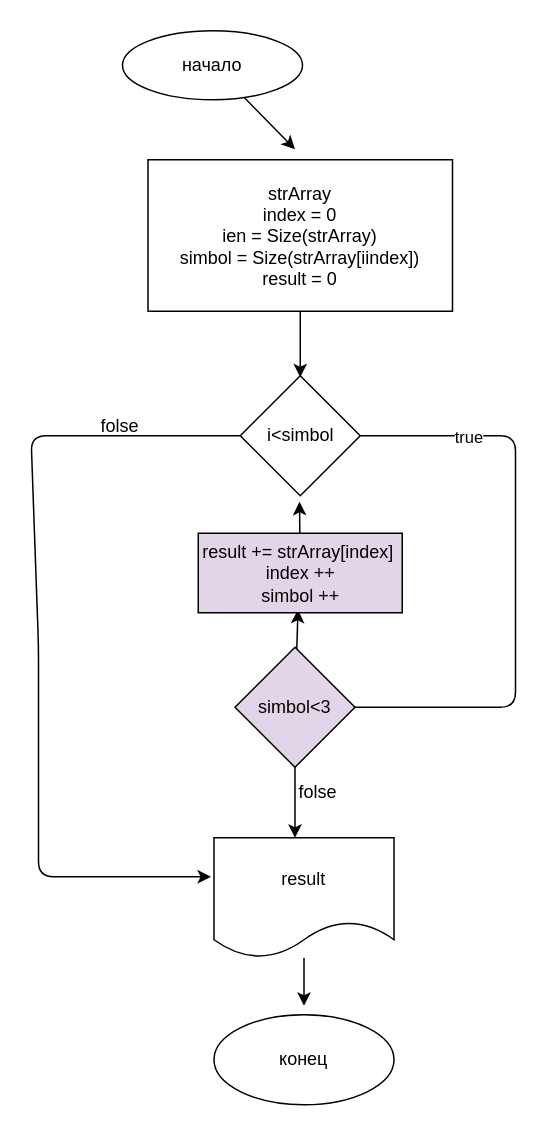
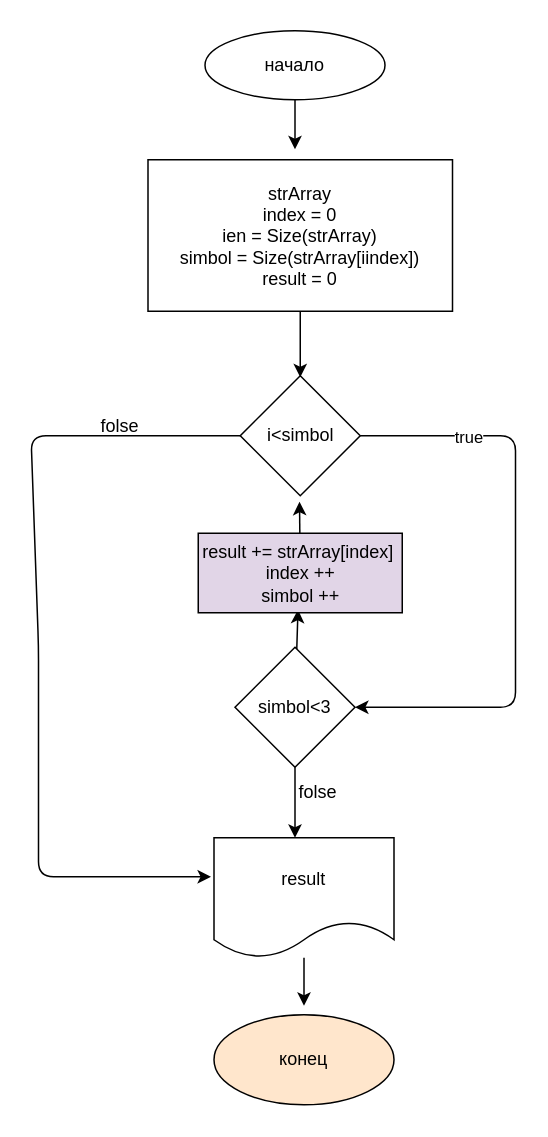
(212, 65) -> (295, 65)
(295, 707) -> (295, 707)
(361, 707) -> (366, 707)
(304, 1060) -> (304, 1060)
